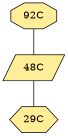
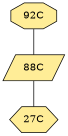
(34, 68) -> (34, 68)
(34, 120) -> (34, 120)
